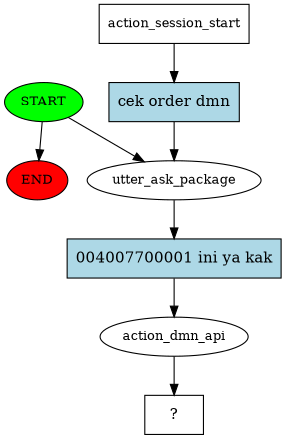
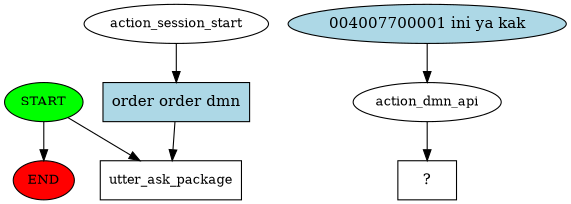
(174, 24) -> (176, 24)
(174, 102) -> (176, 102)
(174, 180) -> (171, 180)
(174, 214) -> none
(174, 258) -> (427, 24)
